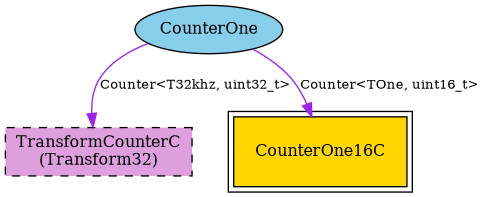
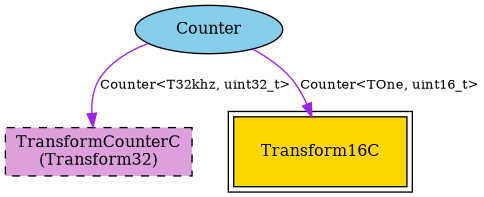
(209, 30) -> (209, 30)
(320, 152) -> (320, 152)
